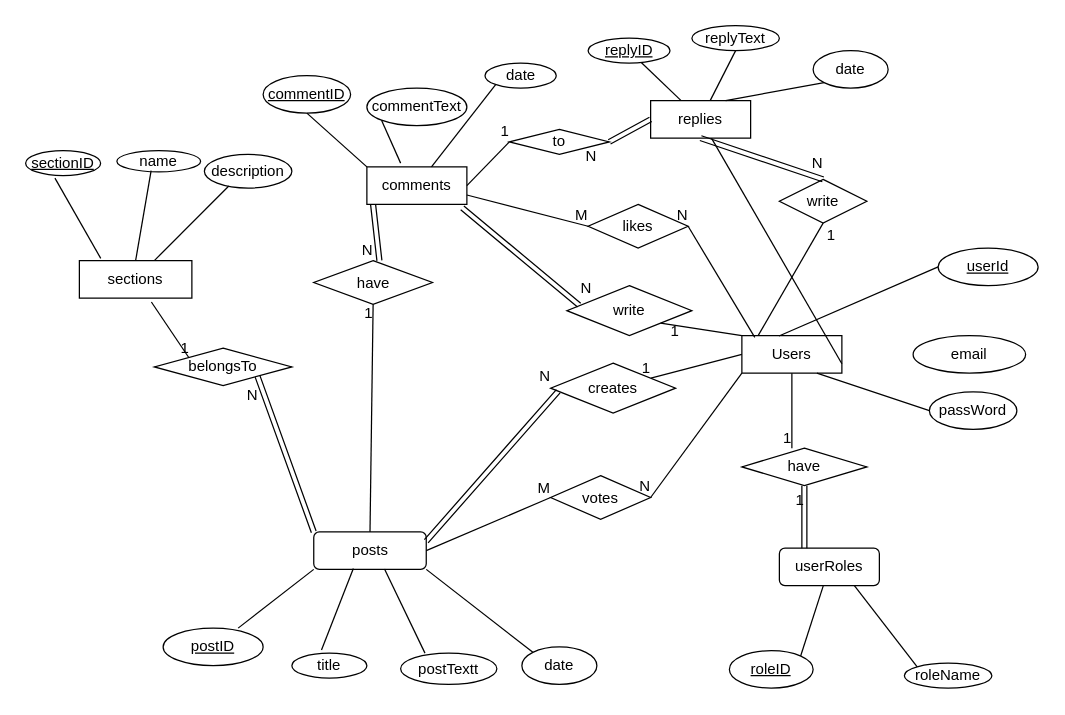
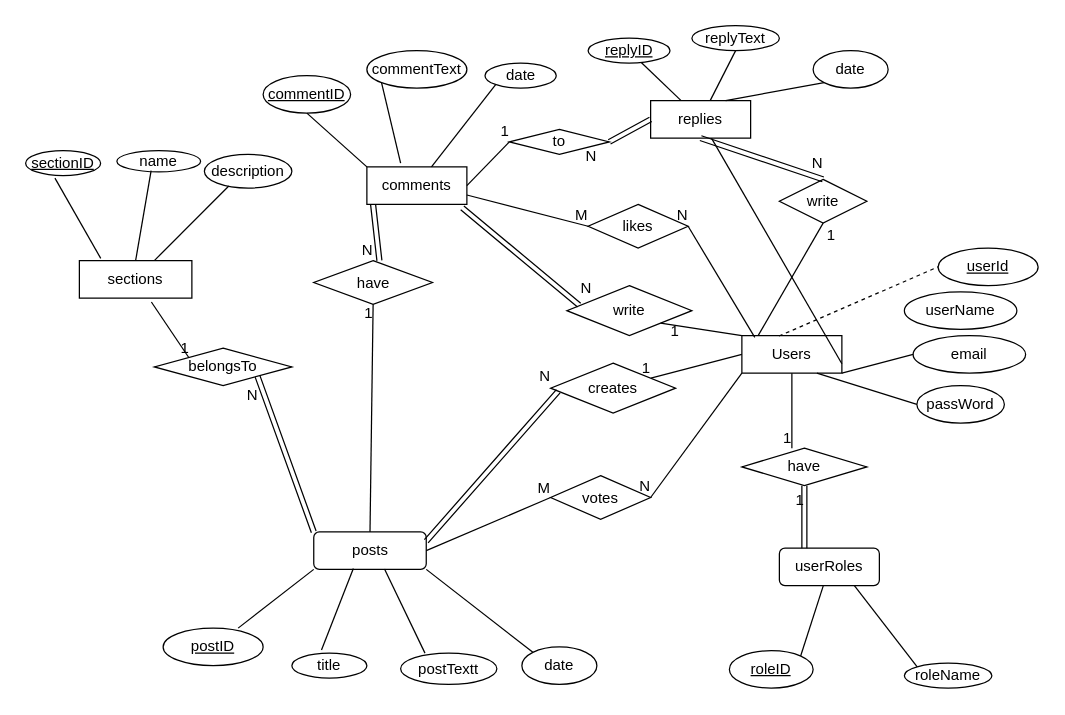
(417, 107) -> (417, 69)
(859, 301) -> (859, 301)
none -> (961, 311)
none -> (878, 364)
(973, 411) -> (961, 404)
